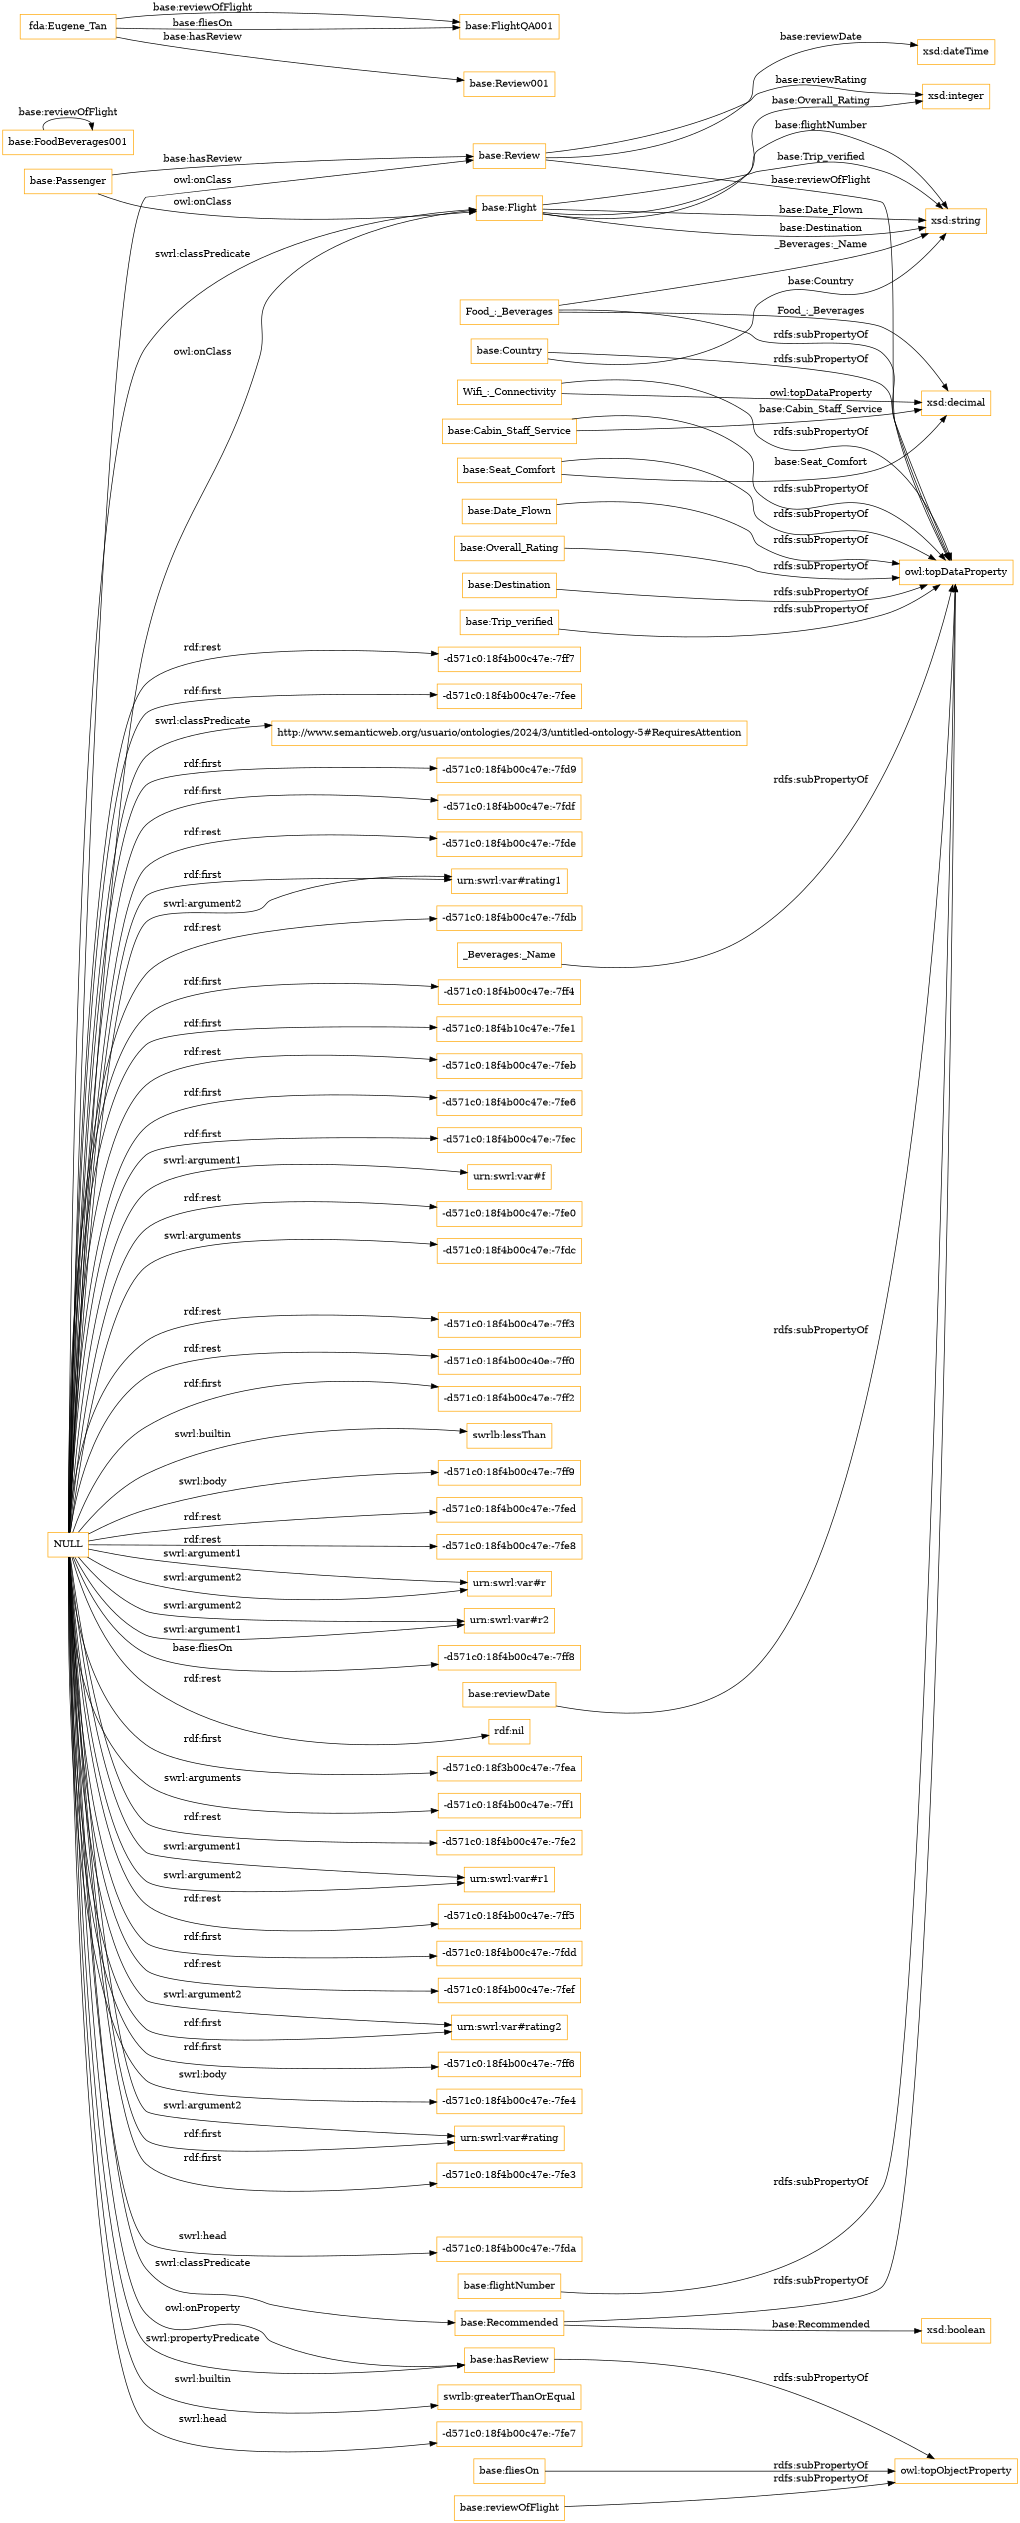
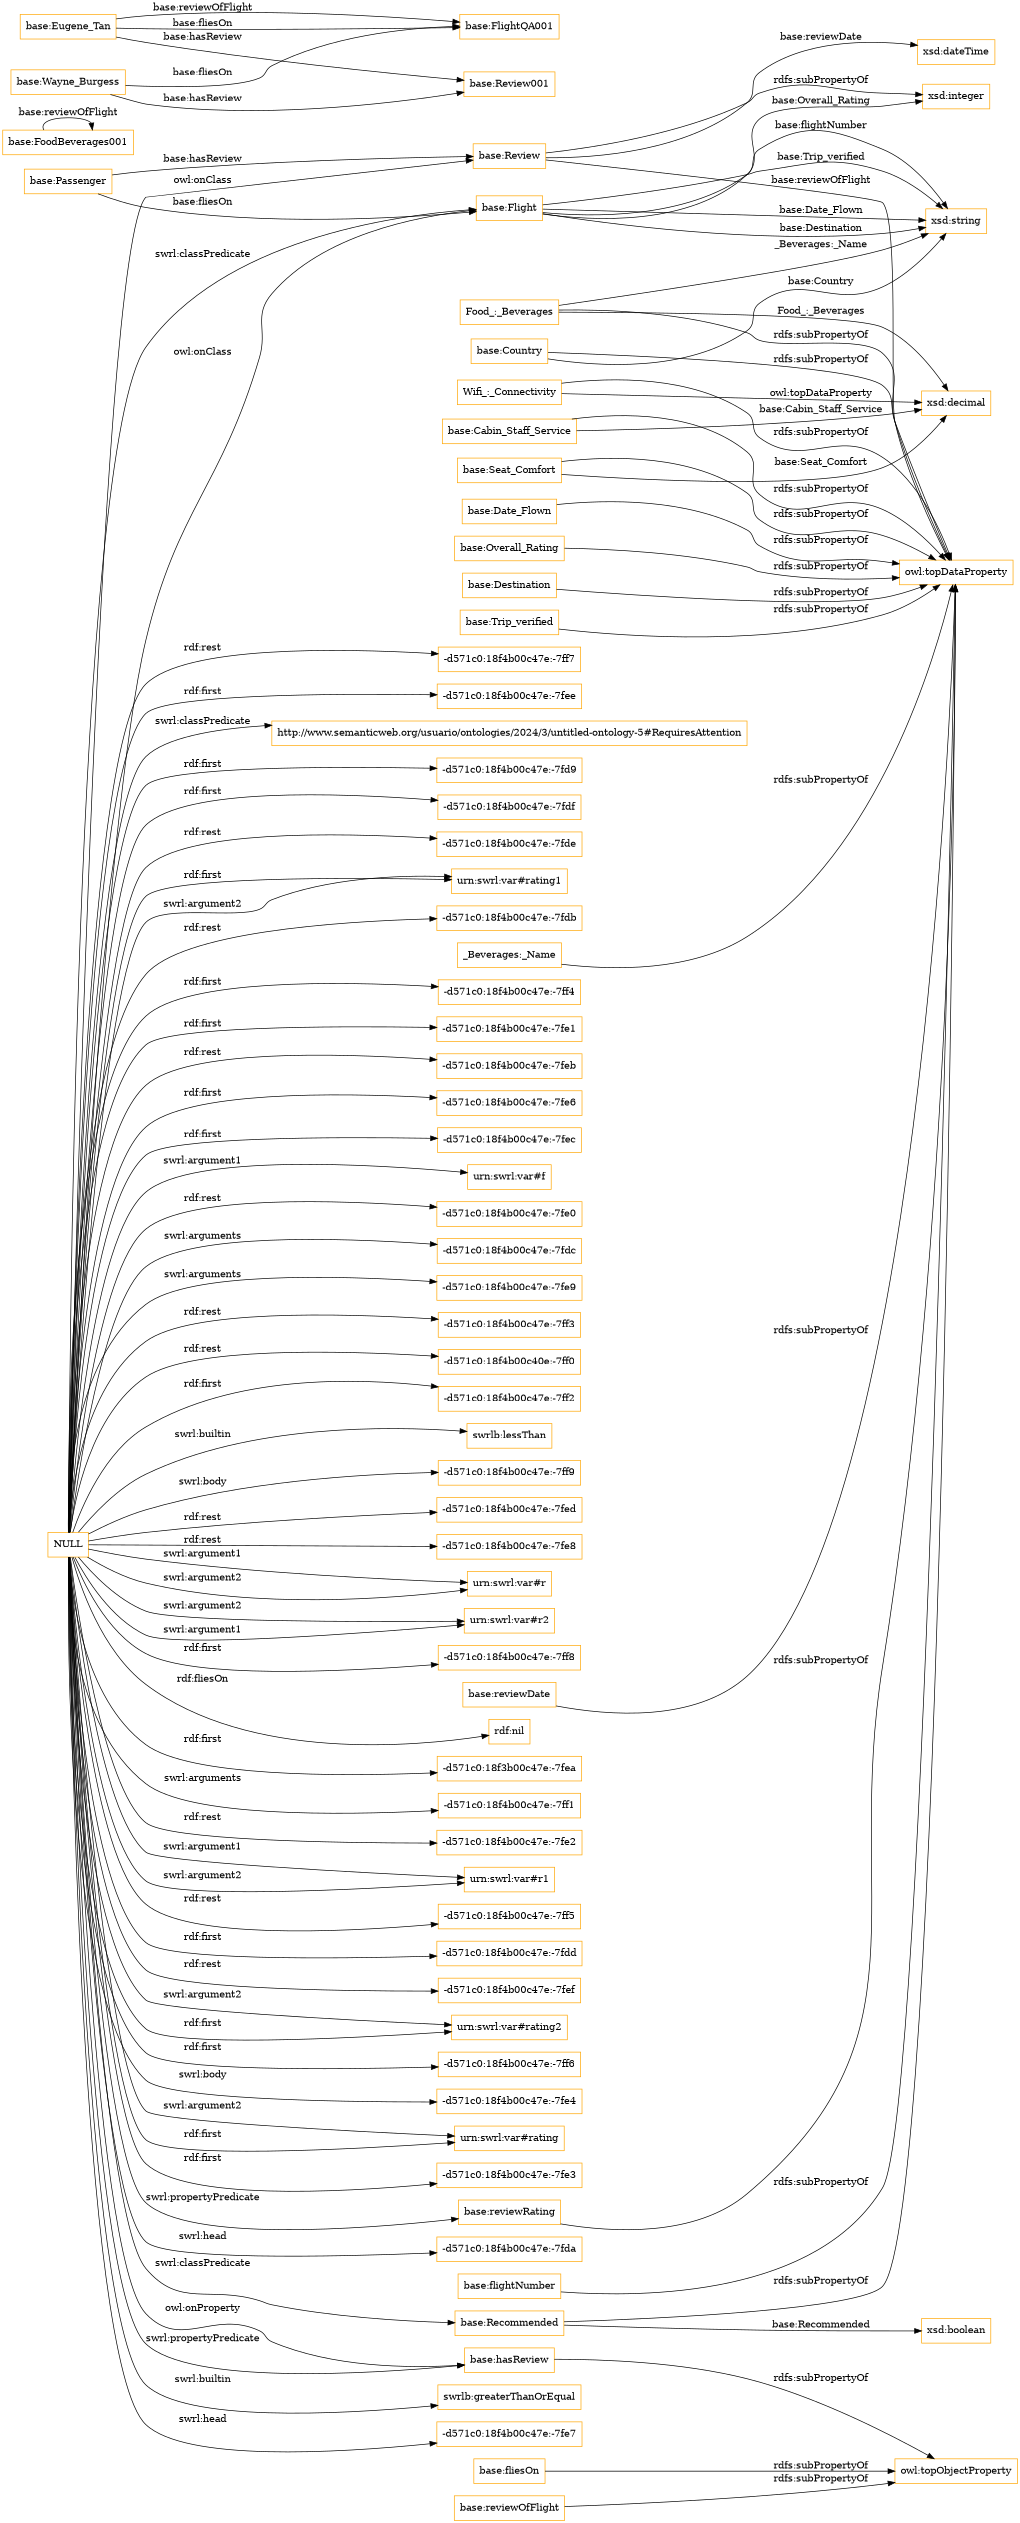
(68, 27) -> (68, 27)
(821, 80) -> (821, 80)
none -> (68, 82)
(203, 202) -> (203, 202)
(509, 1029) -> (509, 1029)
none -> (509, 1288)
(203, 1648) -> (203, 1648)
(203, 1679) -> (203, 1679)
none -> (509, 2212)
